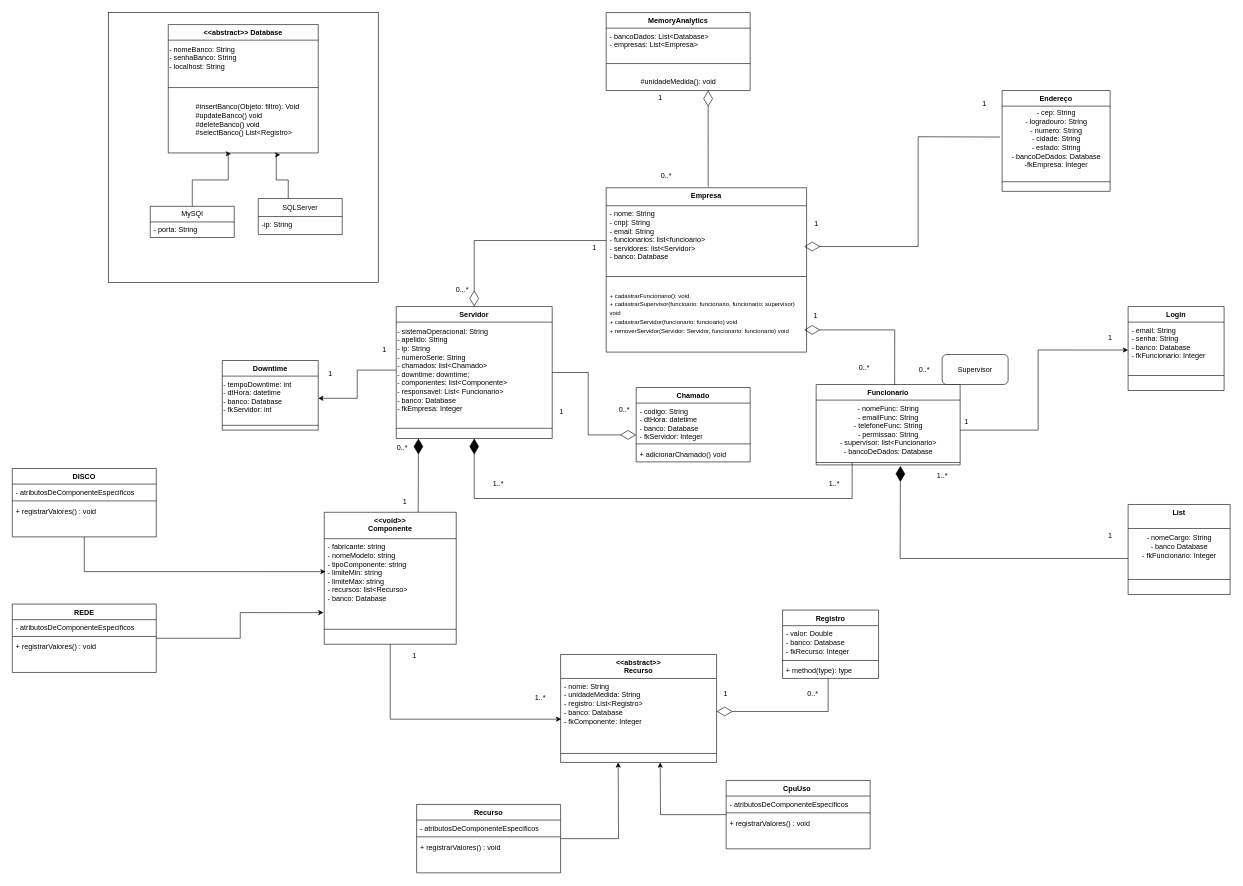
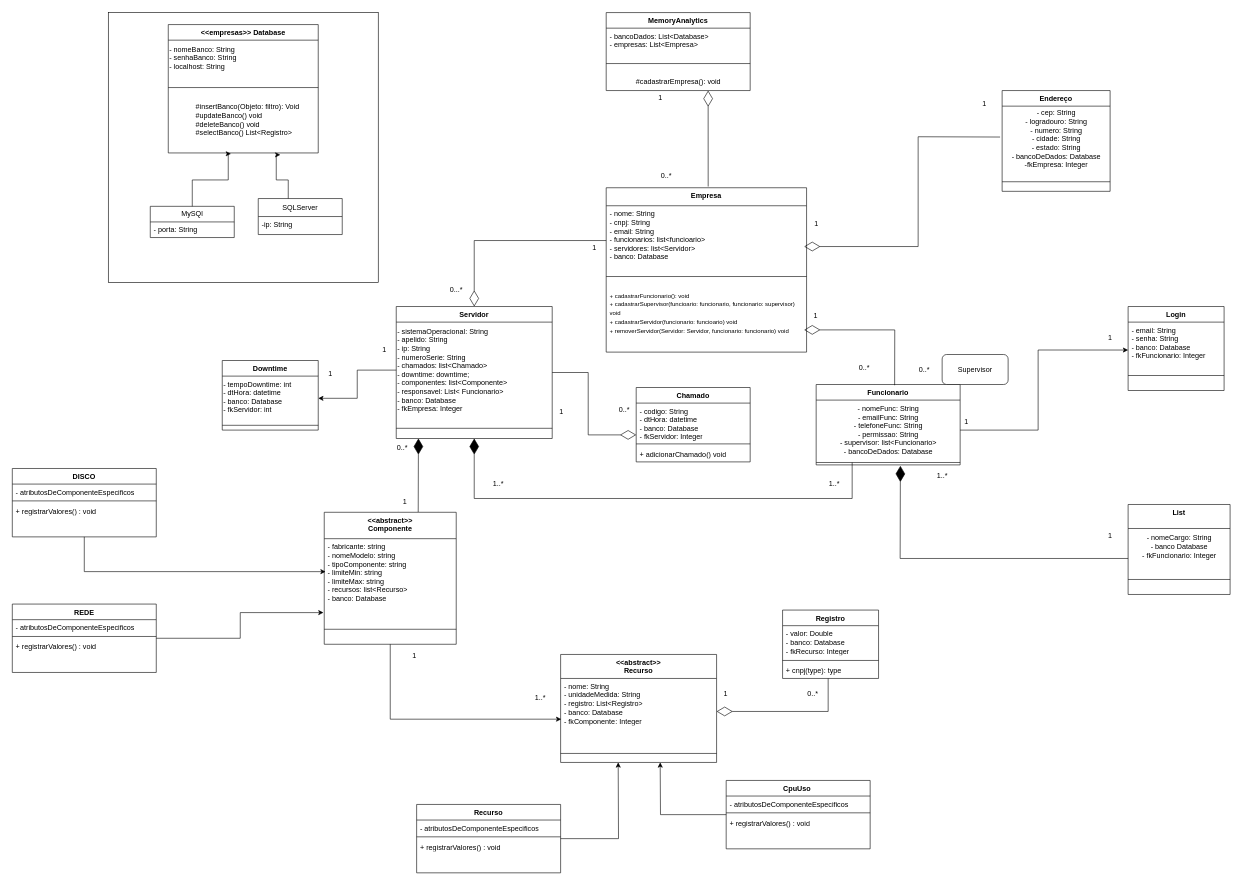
(243, 33) -> (243, 33)
(679, 81) -> (679, 81)
(462, 290) -> (456, 290)
(390, 525) -> (390, 525)
(824, 671) -> (820, 671)
